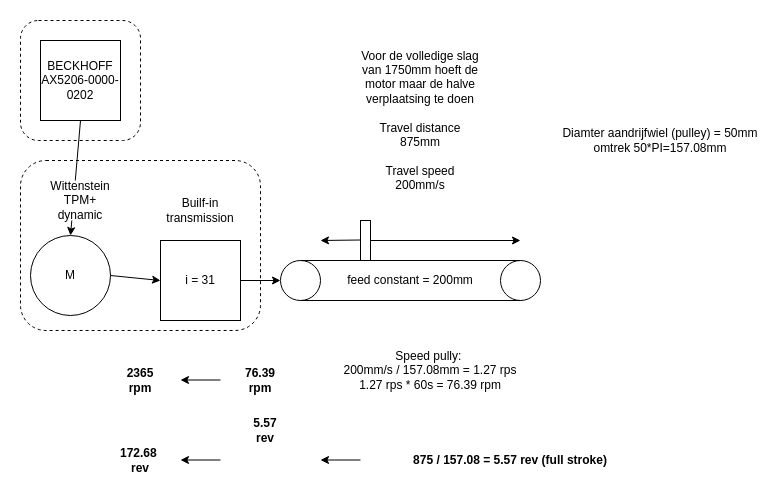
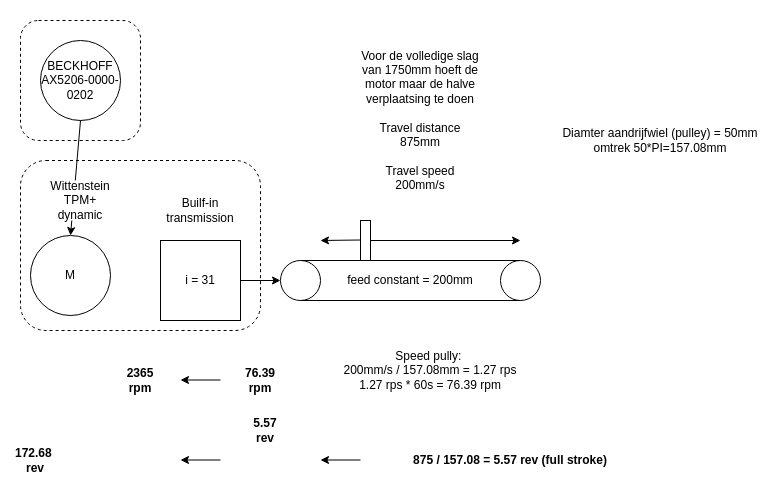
(81, 81) -> (81, 81)
(132, 278) -> none
(141, 461) -> (36, 461)
